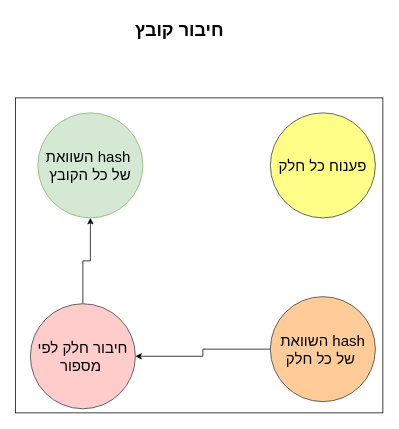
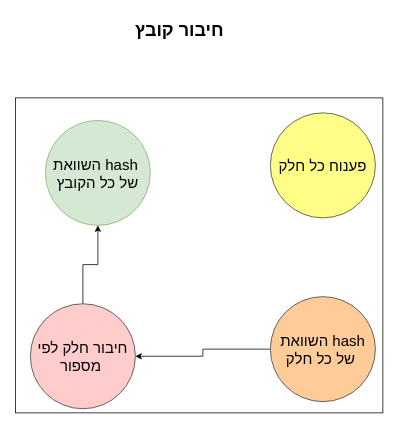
(90, 165) -> (98, 173)
